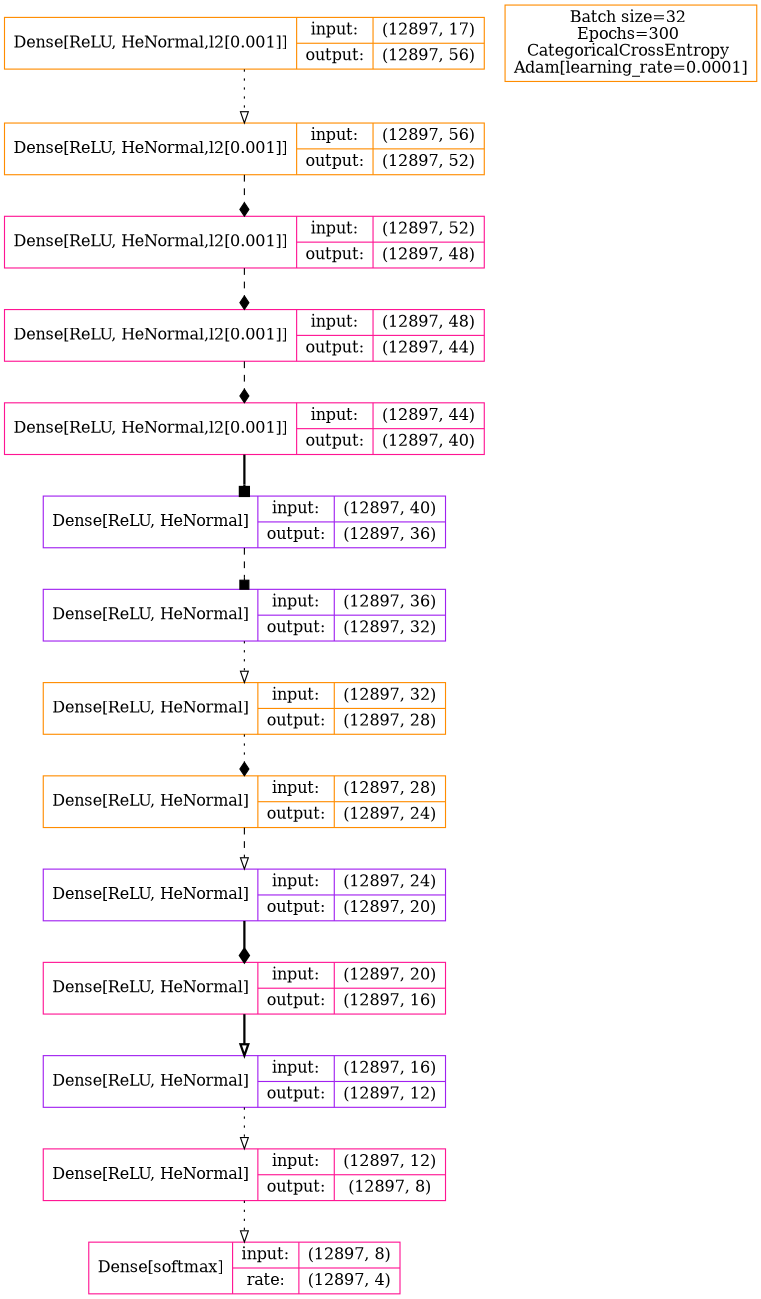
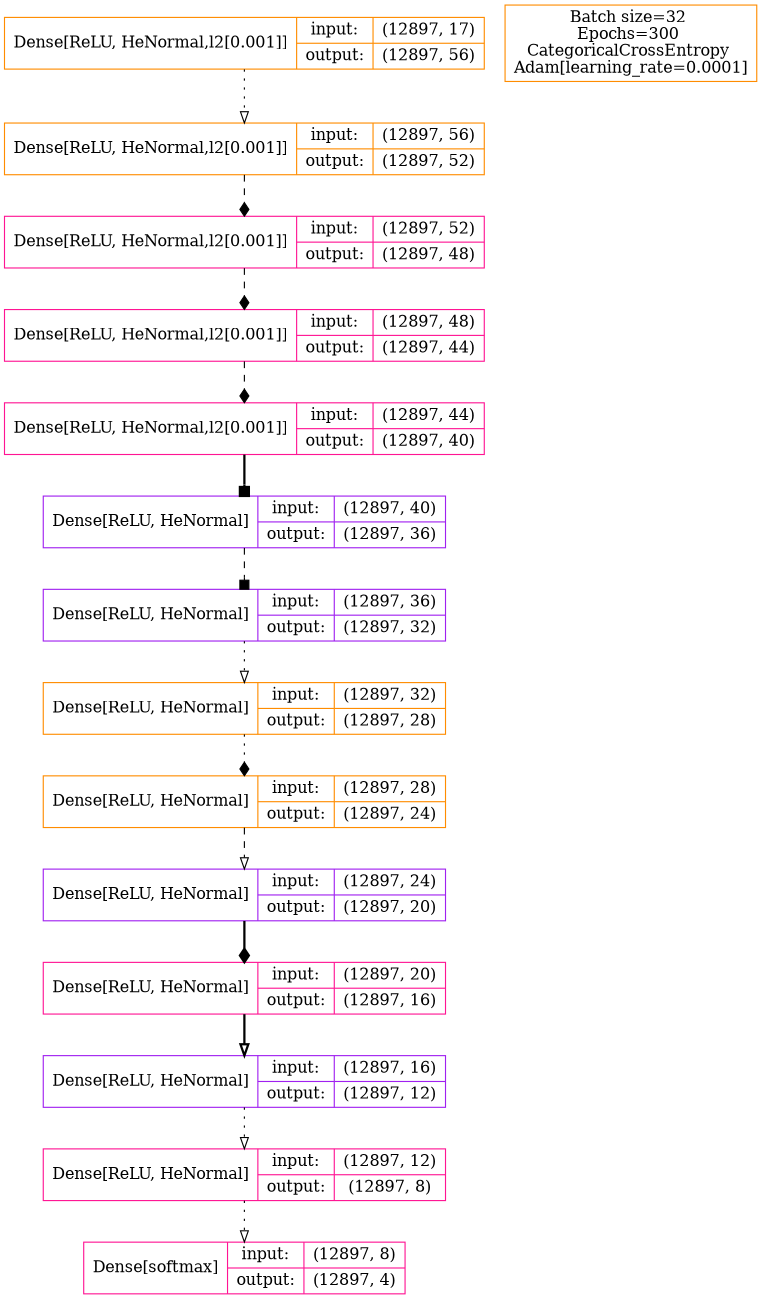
(266, 1280) -> (266, 1280)
